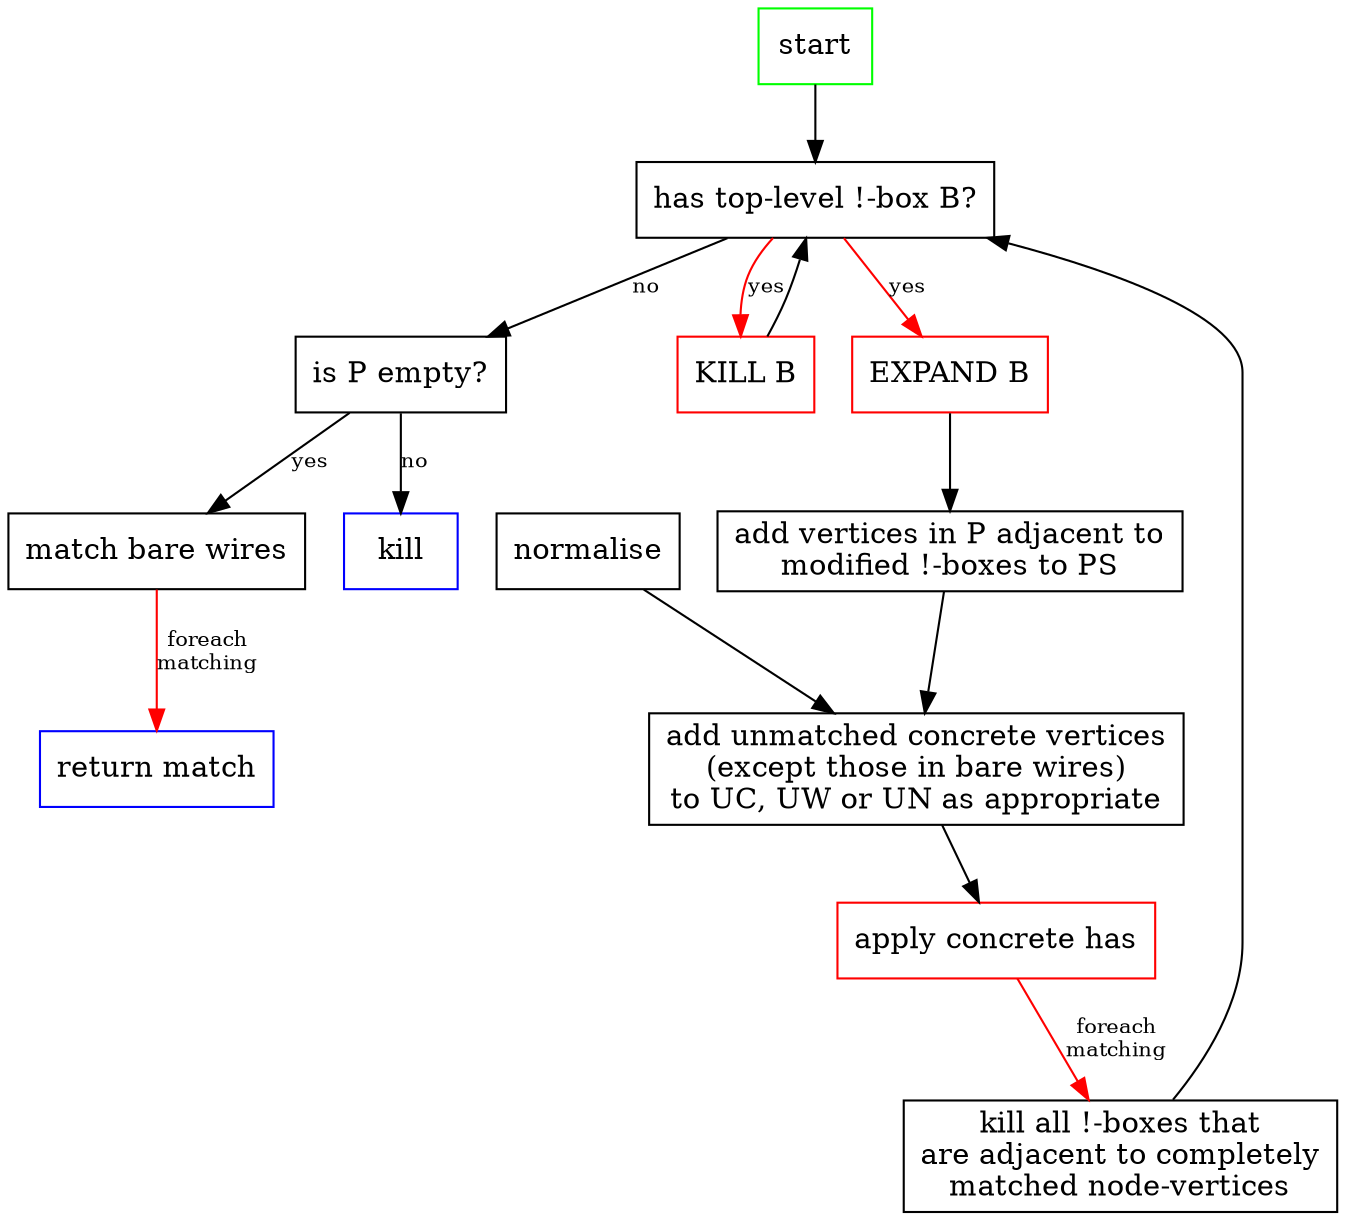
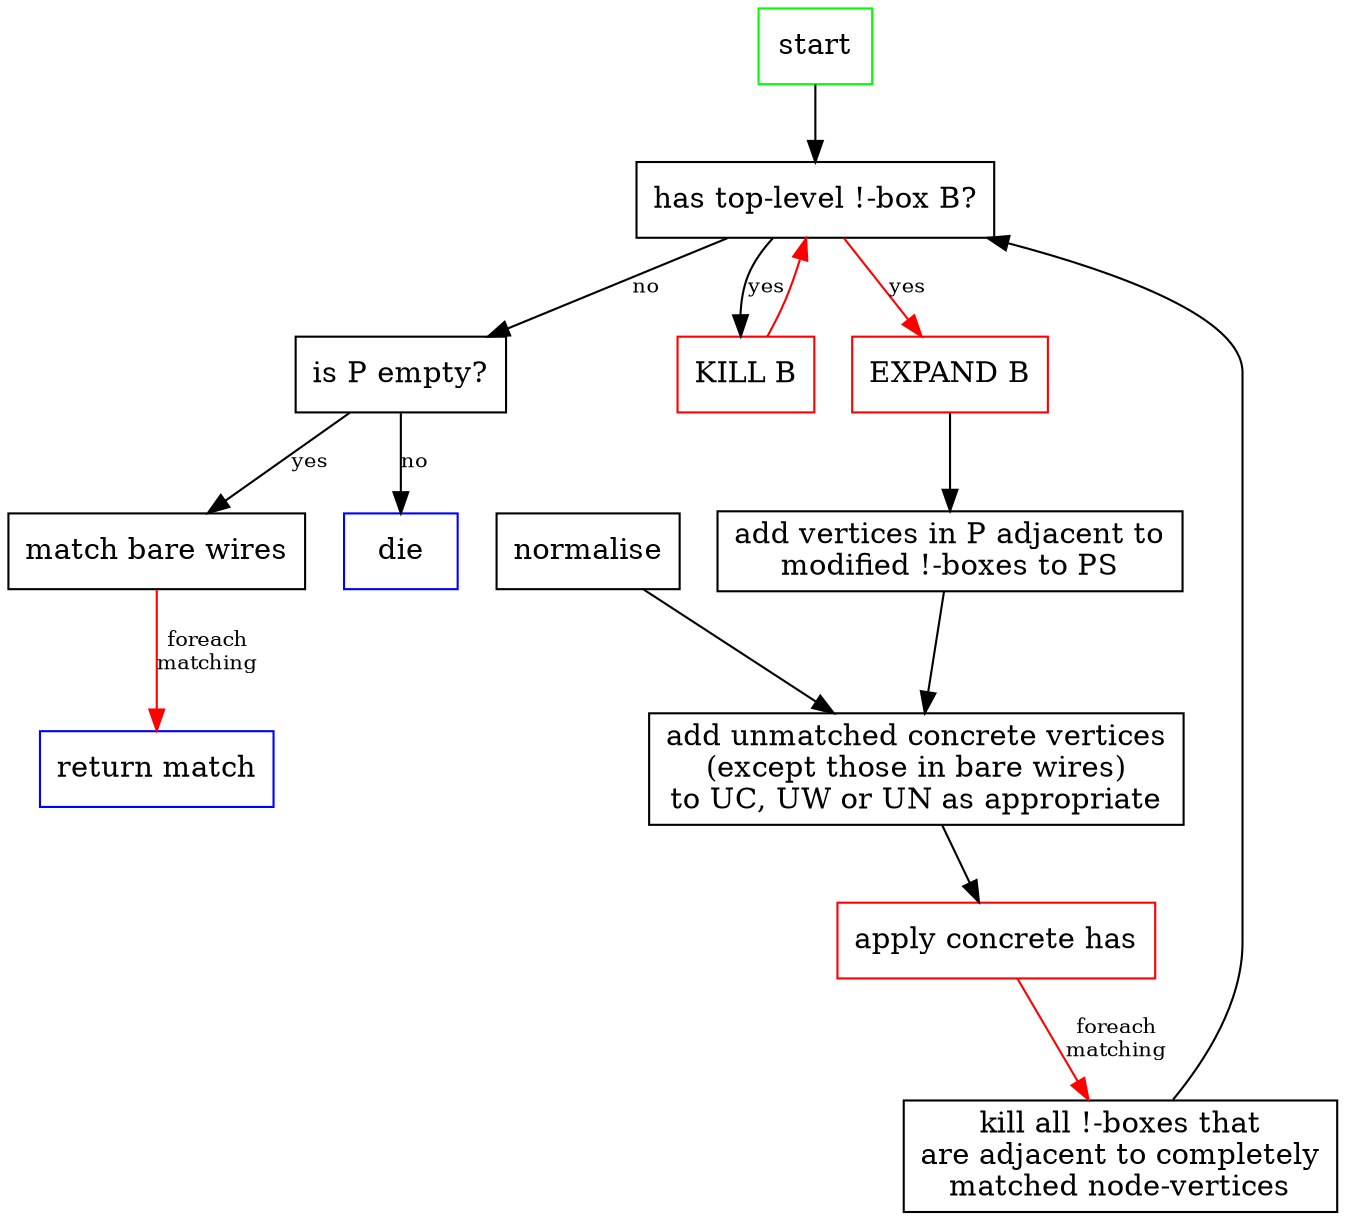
(749, 273) -> (749, 273)
(786, 299) -> (786, 299)
(401, 551) -> (401, 551)
